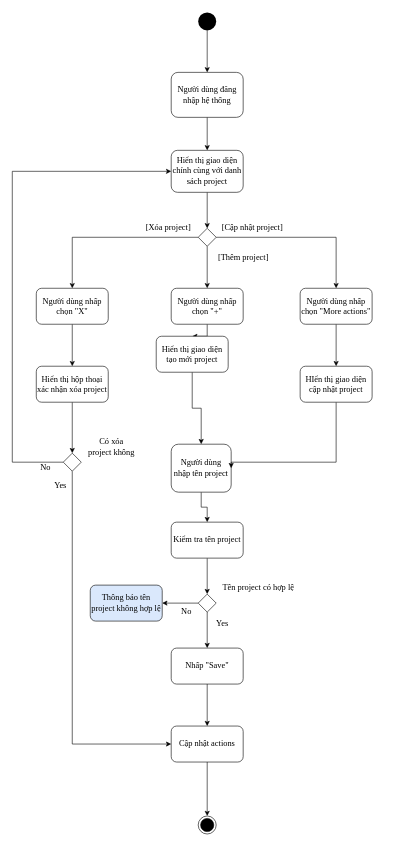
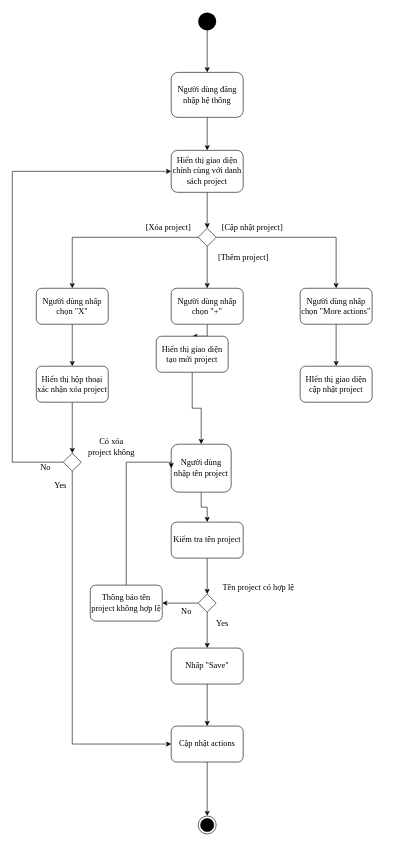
(232, 462) -> none
none -> (126, 523)
(126, 603) -> (126, 603)
